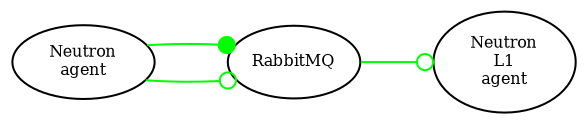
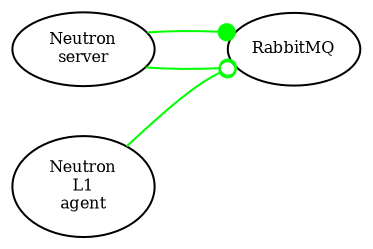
(84, 62) -> (84, 49)
(389, 62) -> (171, 107)
